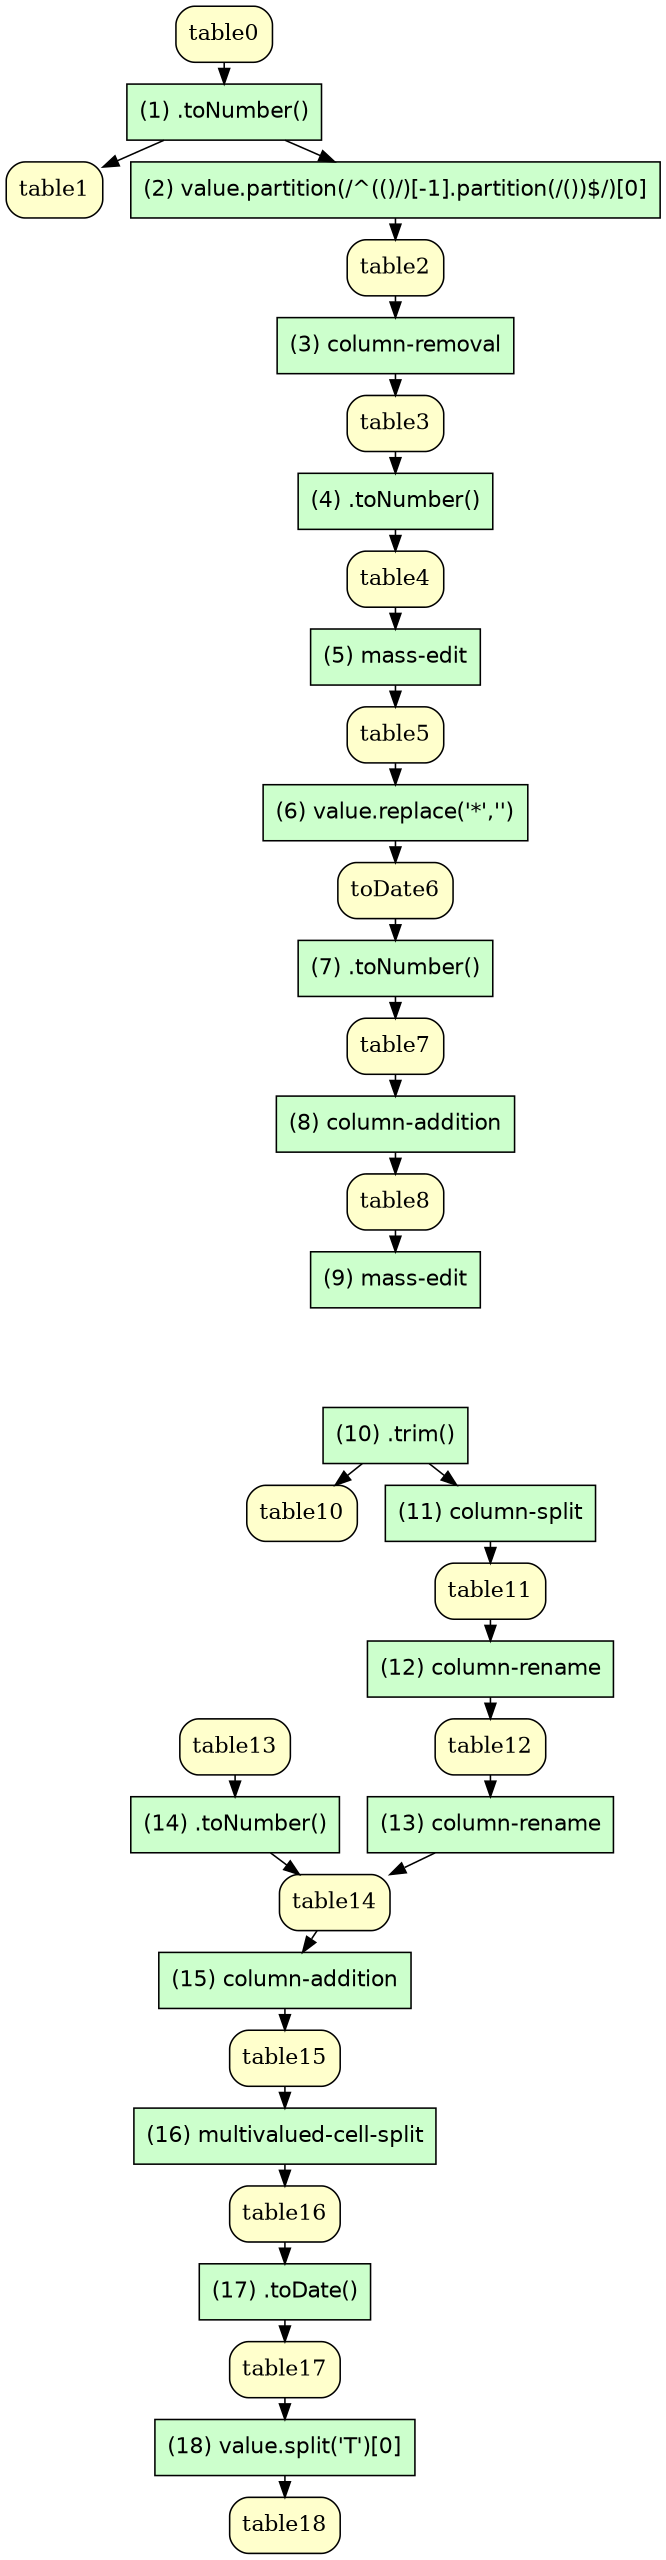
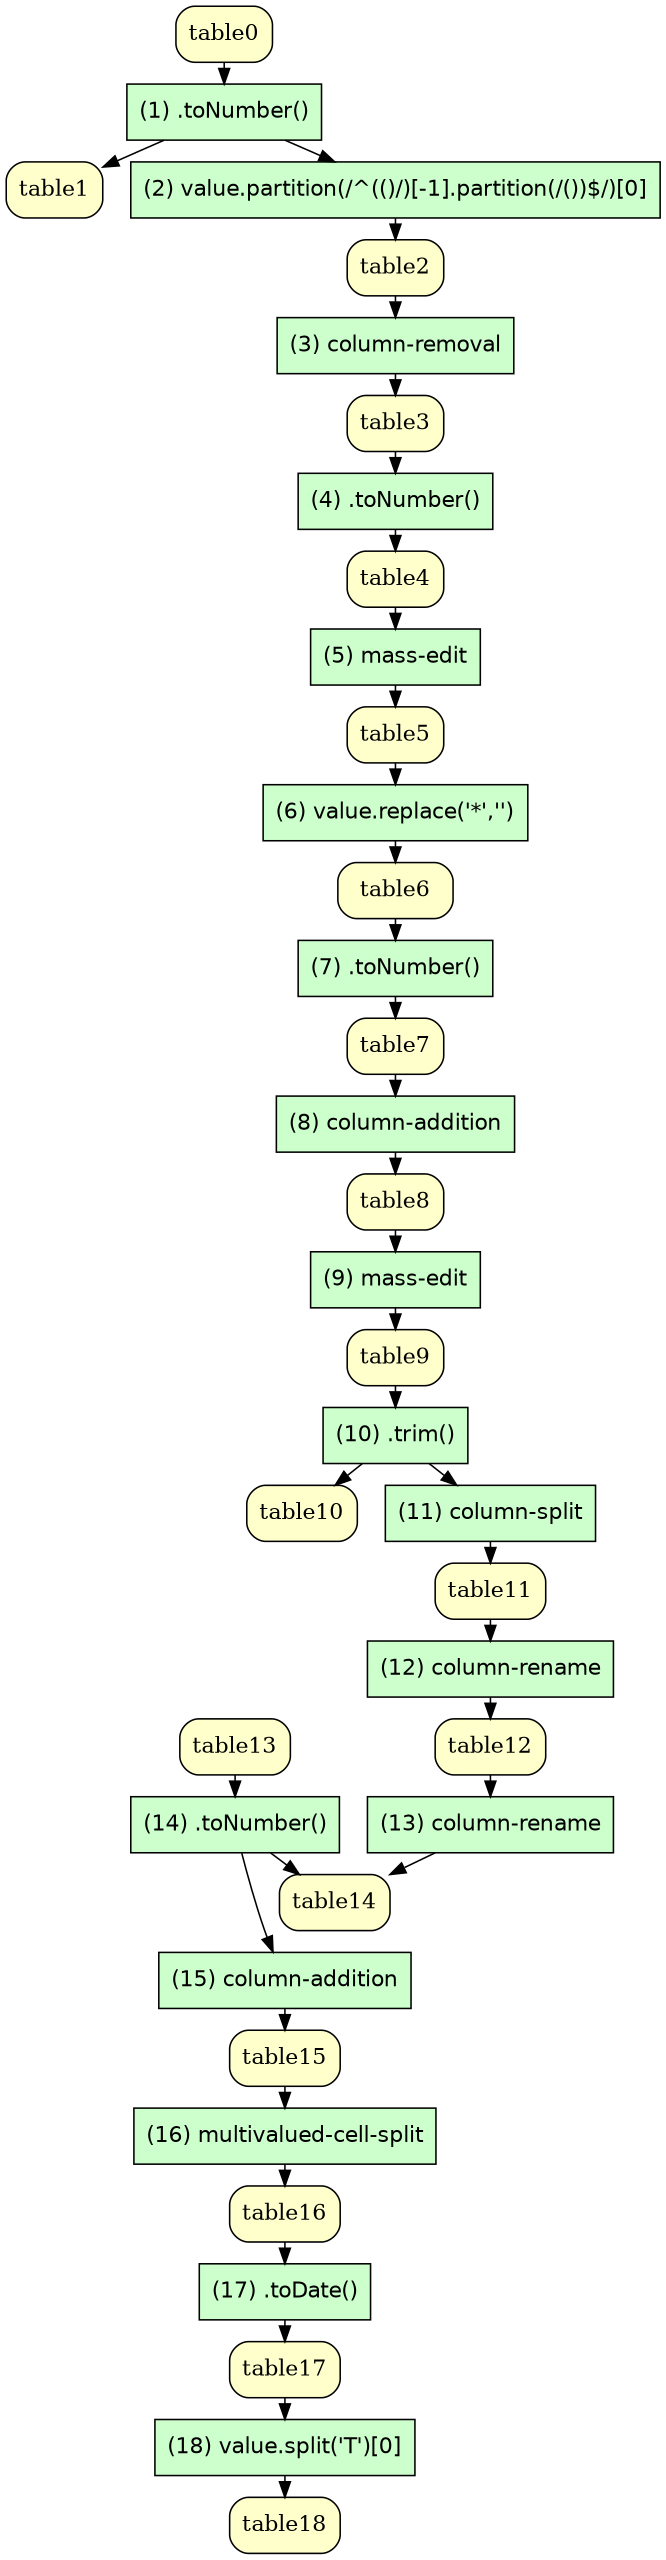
(395, 891) -> (395, 891)
none -> (395, 1358)
(314, 1935) -> (253, 1896)
